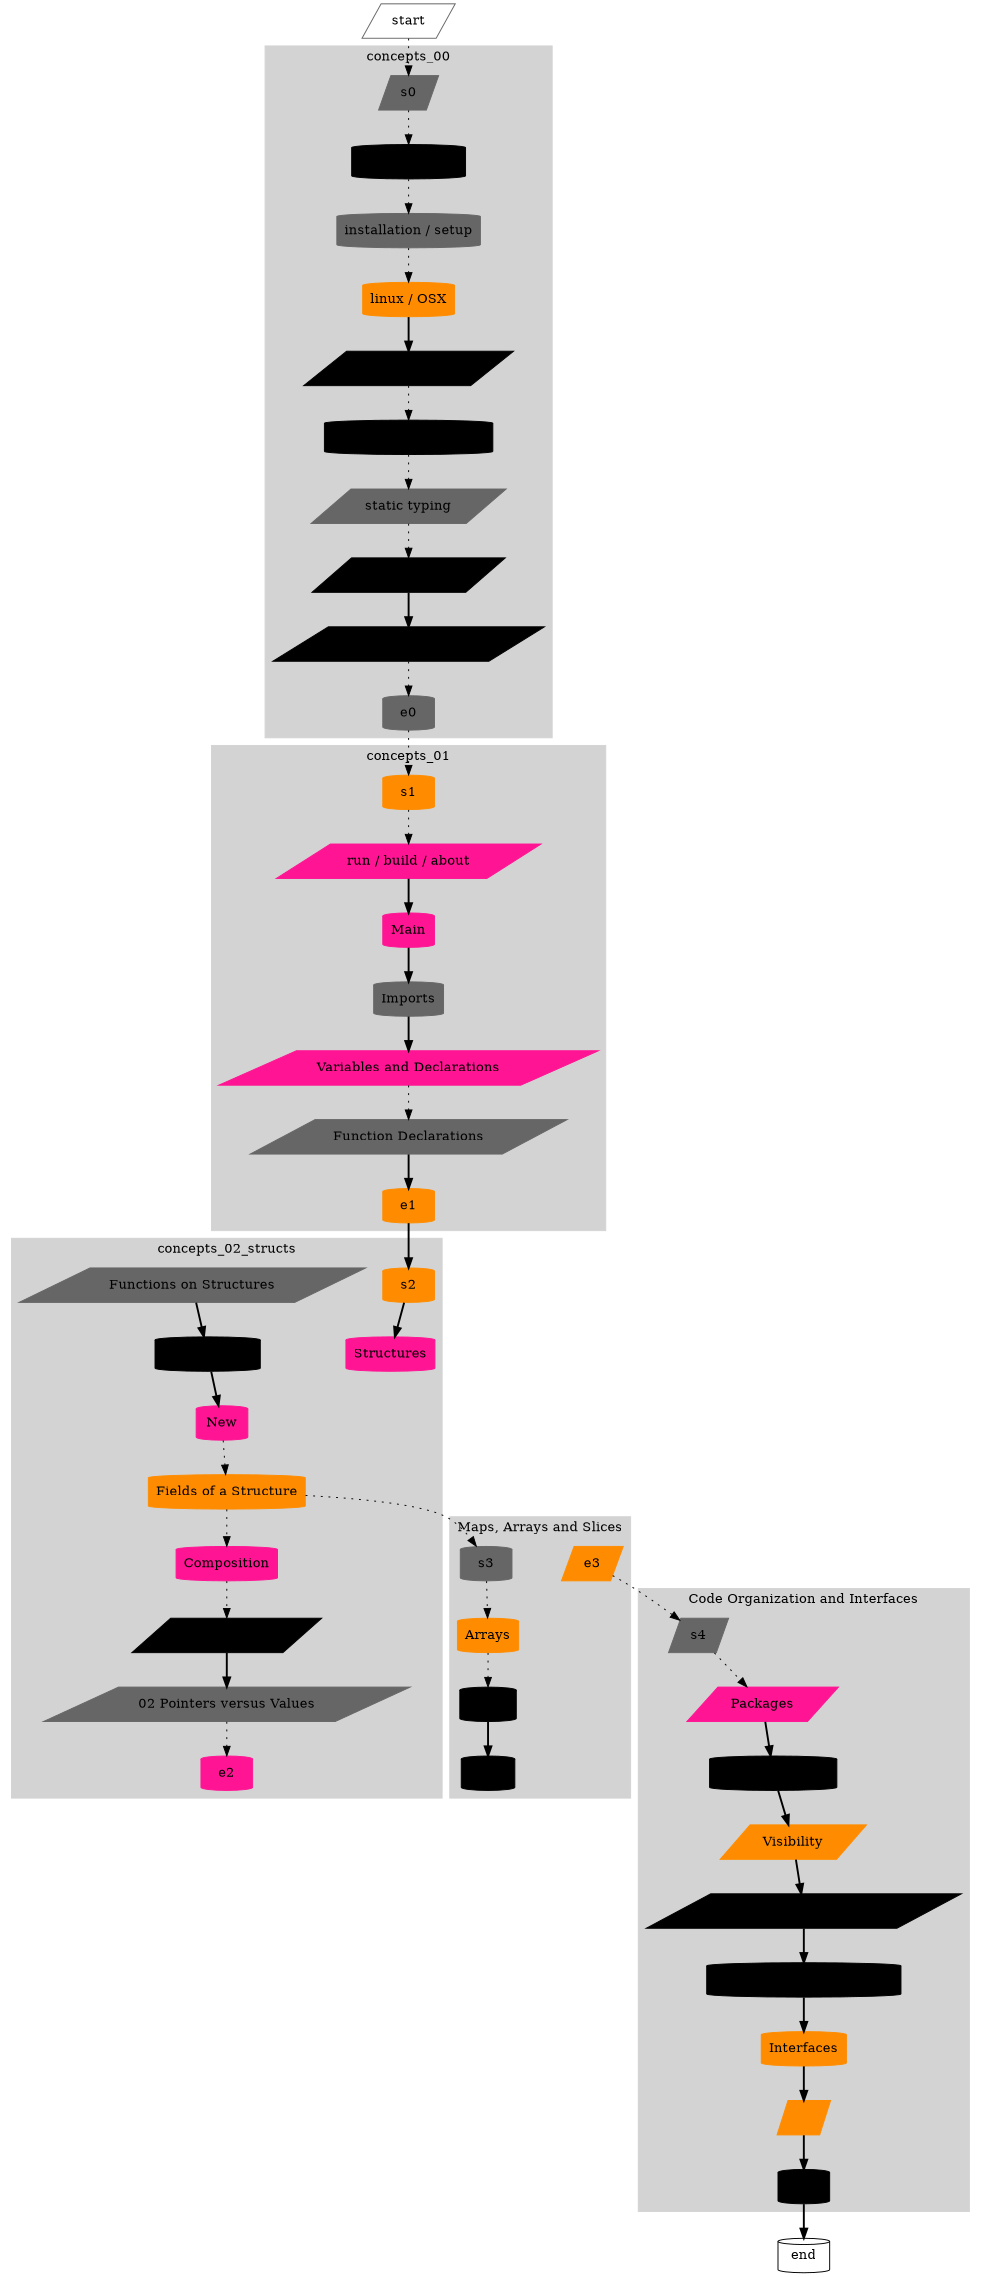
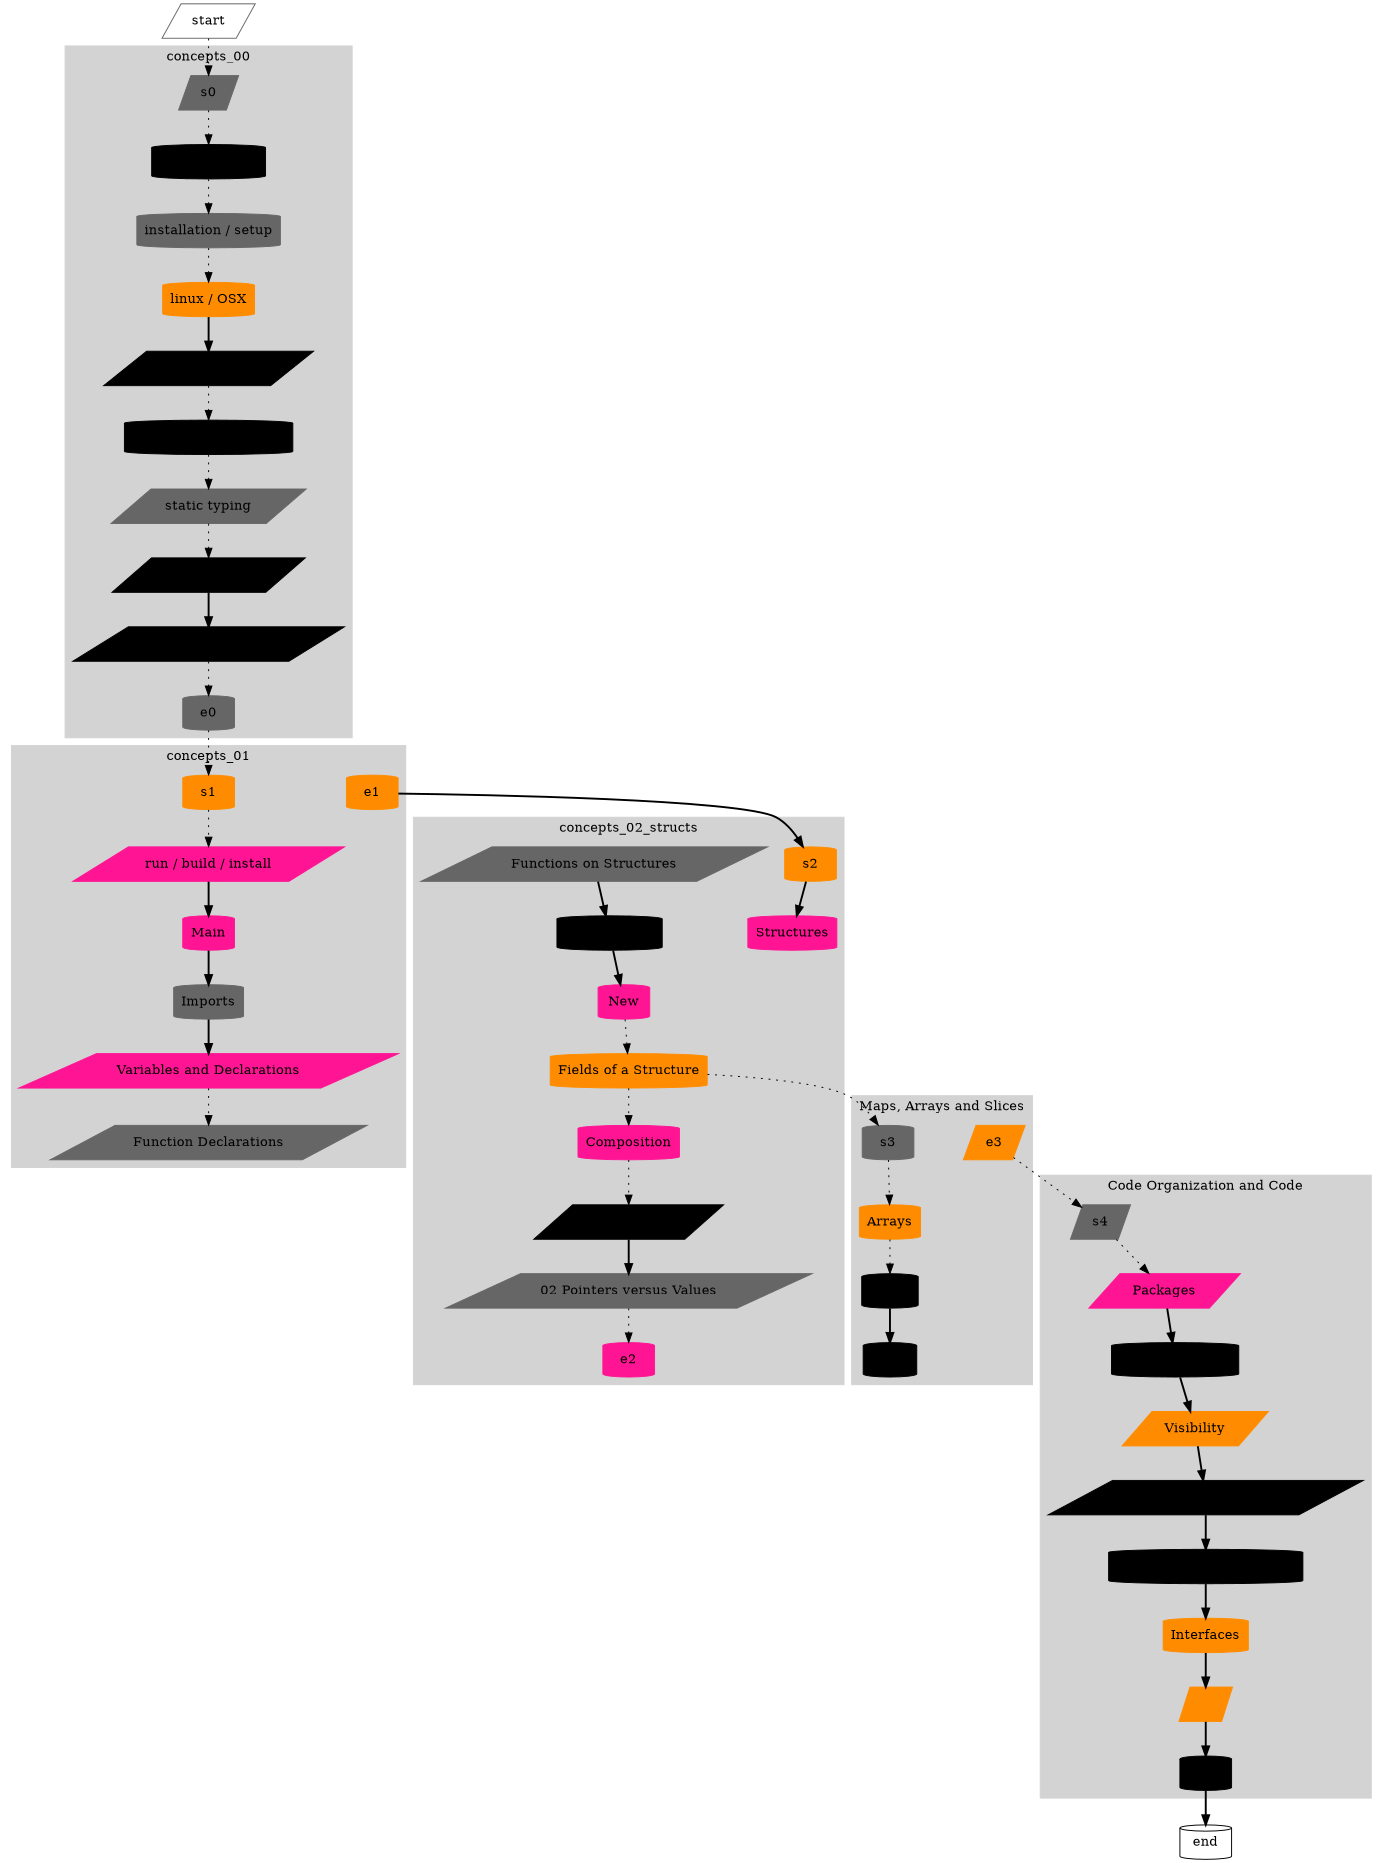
(409, 861) -> (209, 864)
(409, 1167) -> none
(804, 1600) -> (1206, 1186)
